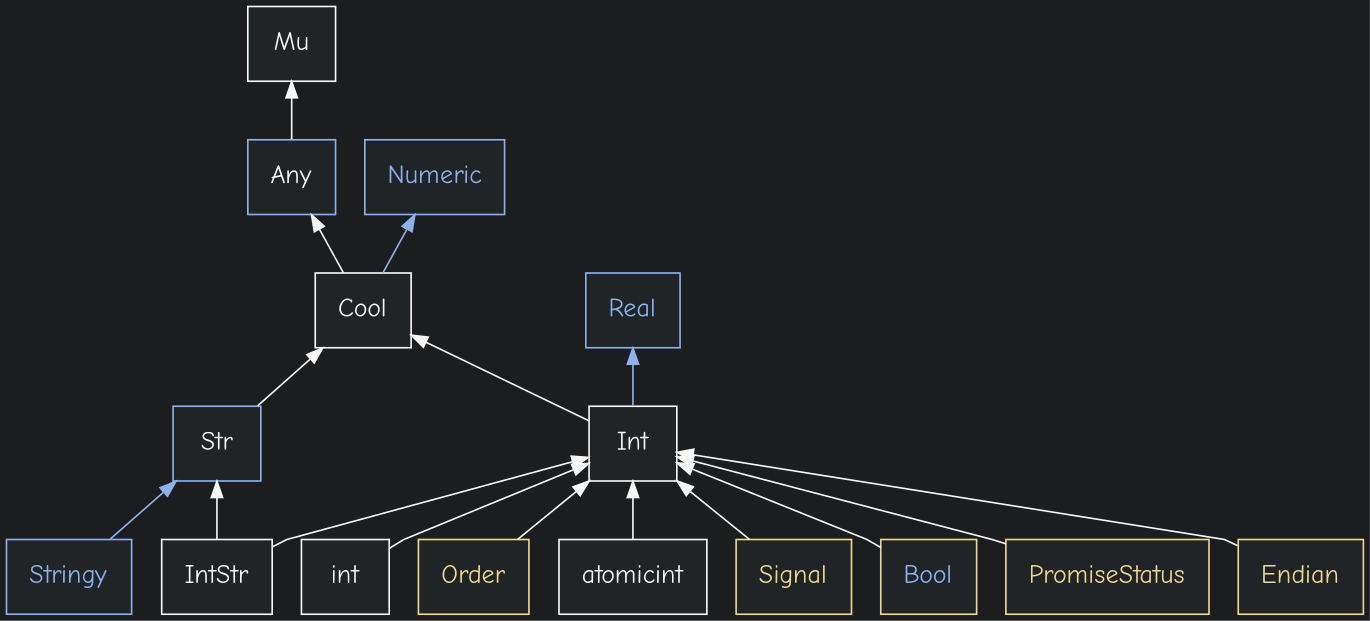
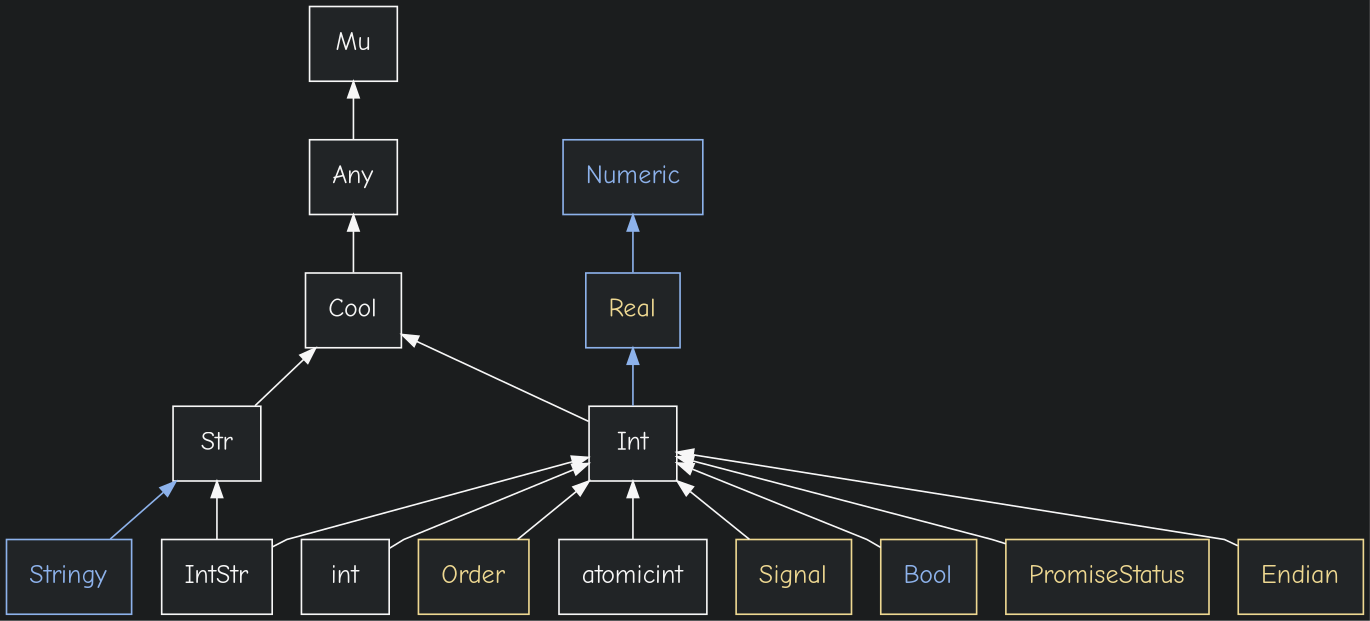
(292, 177) -> (353, 177)
(395, 251) -> (633, 252)
(633, 310) -> (633, 310)
(217, 444) -> (217, 444)
